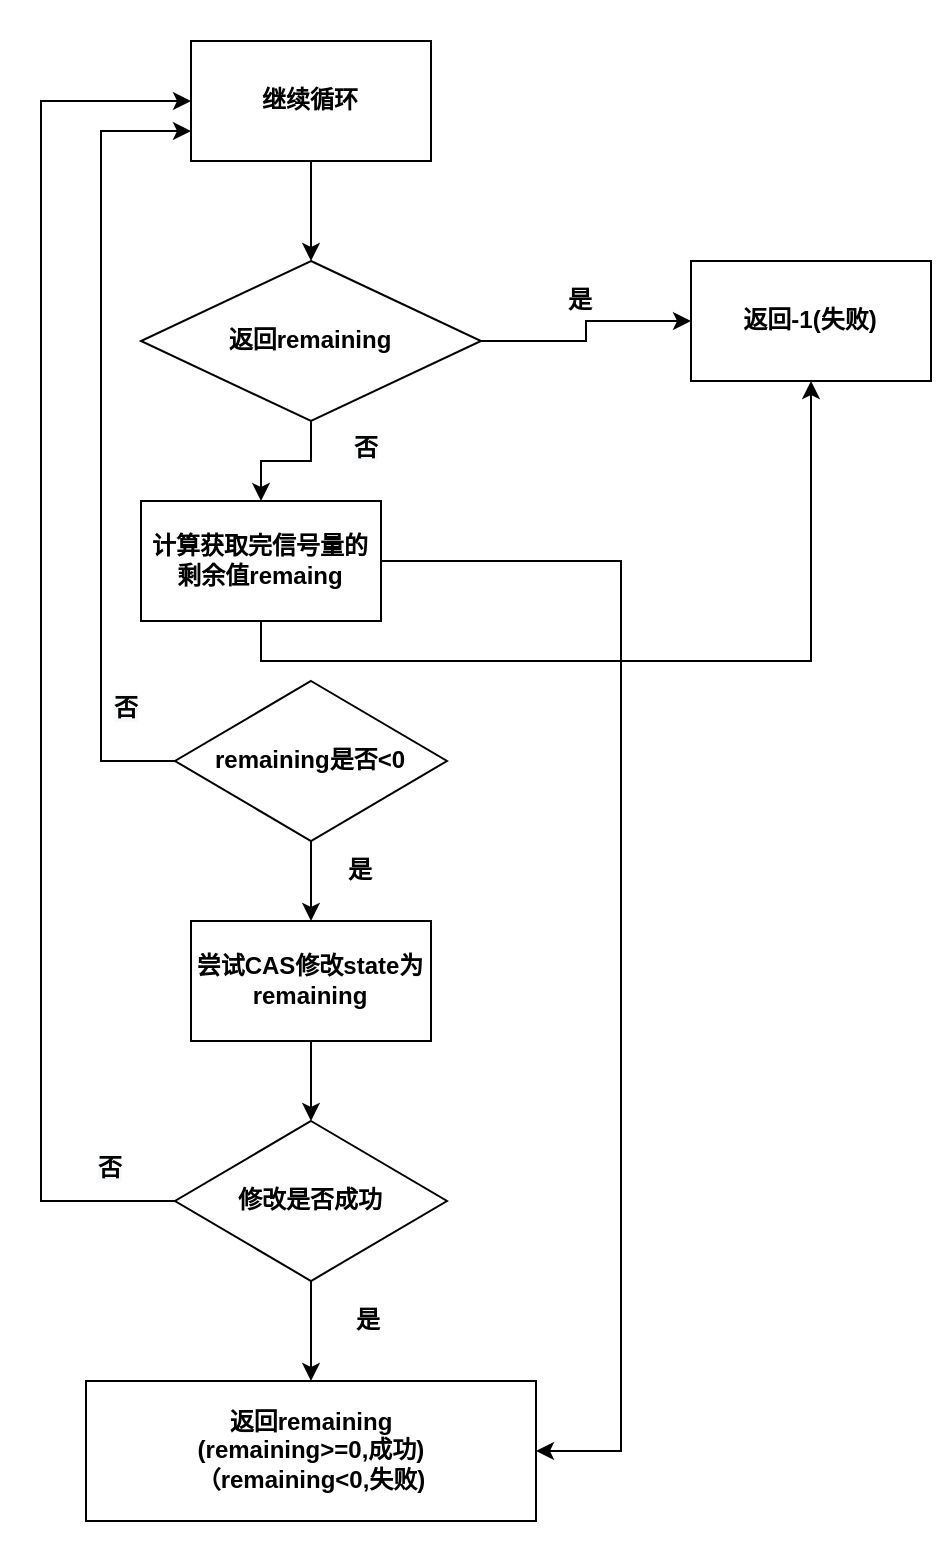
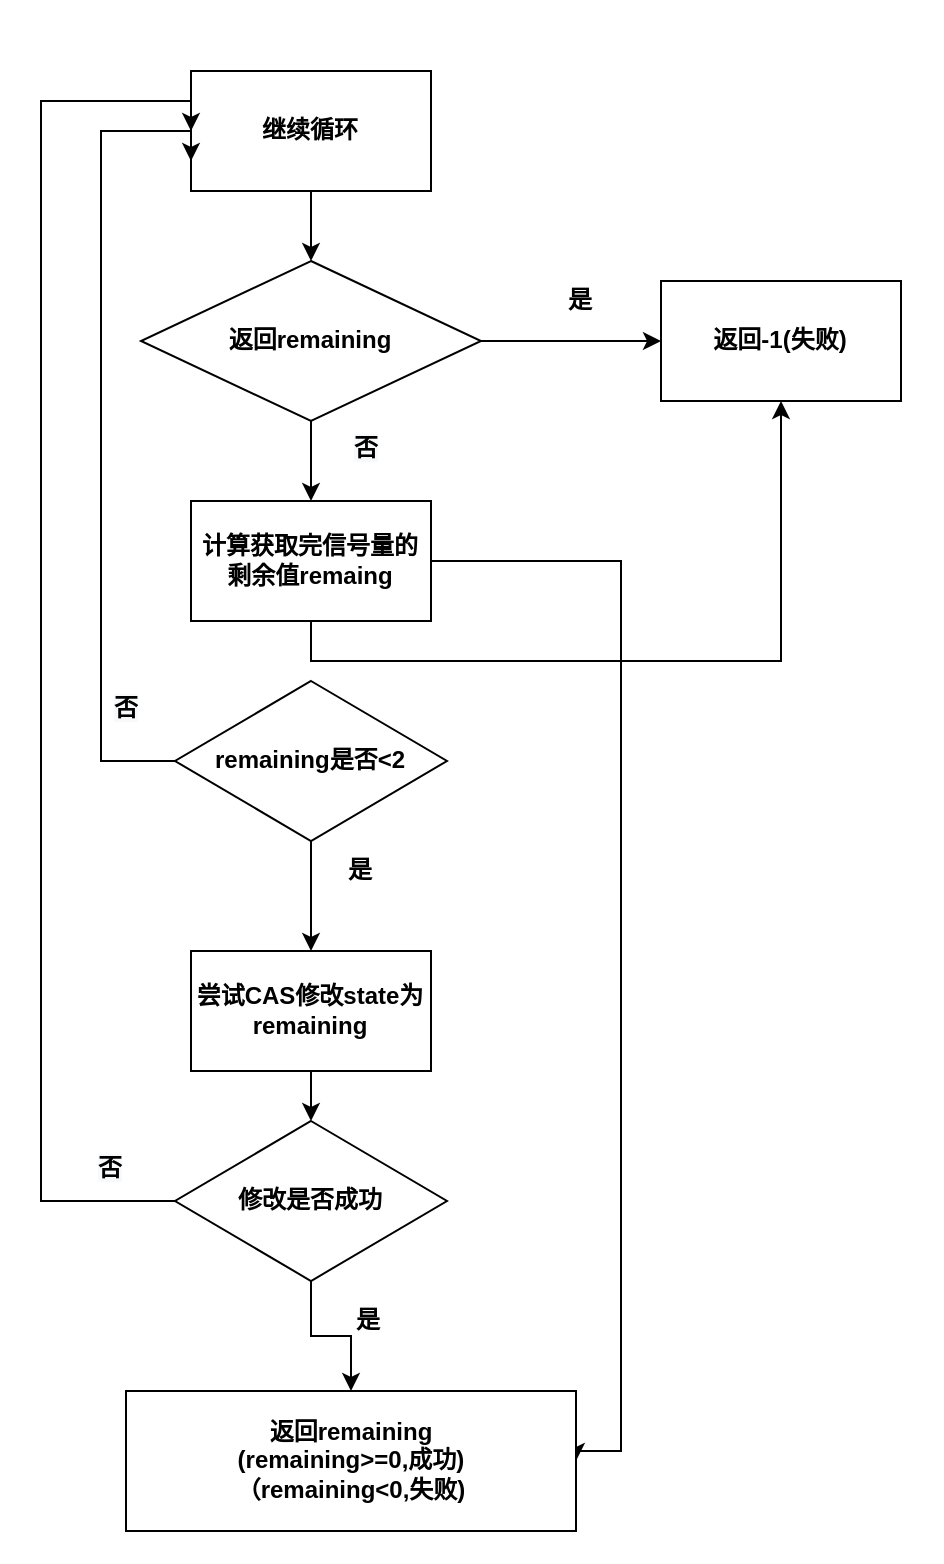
(311, 101) -> (311, 131)
(811, 321) -> (781, 341)
(261, 561) -> (311, 561)
(311, 761) -> (311, 761)
(311, 981) -> (311, 1011)
(311, 1451) -> (351, 1461)
